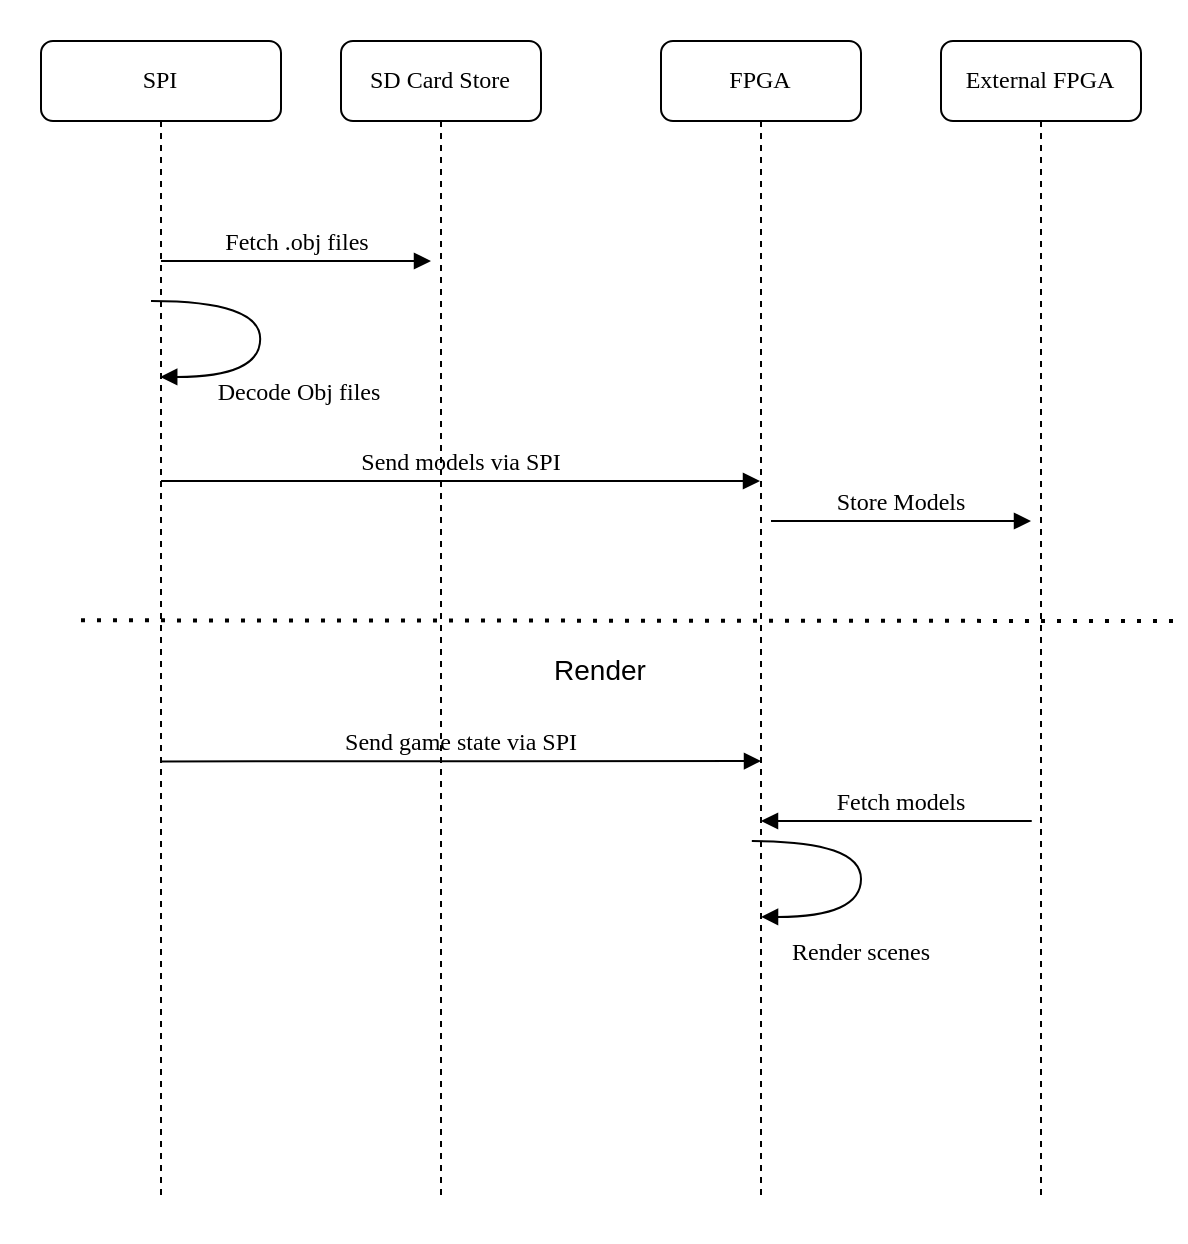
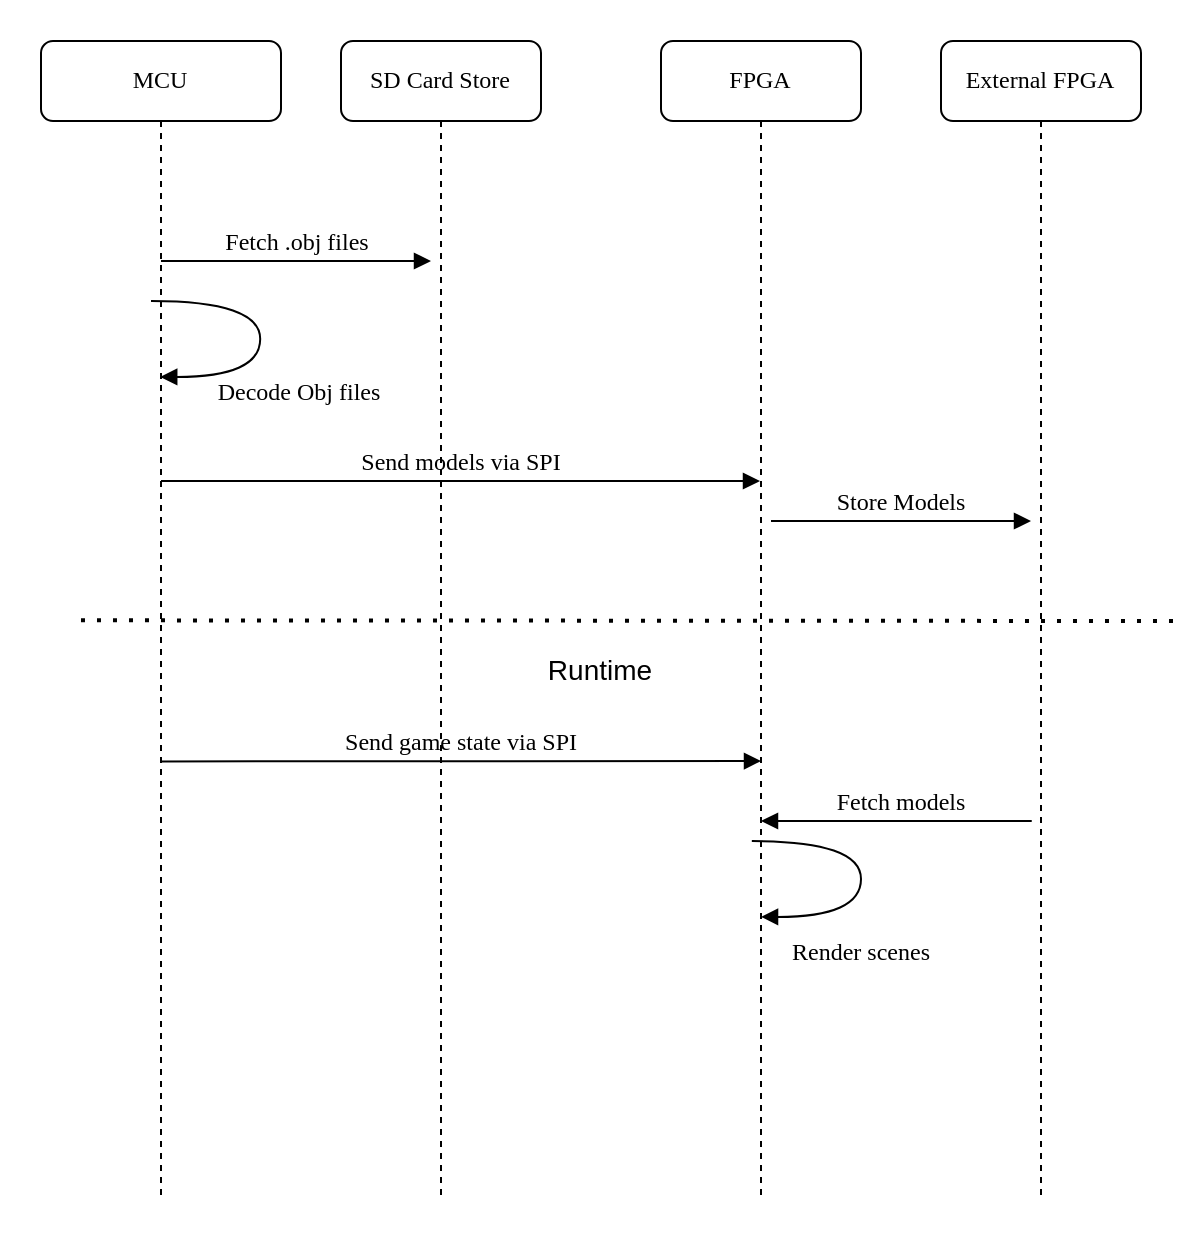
(161, 81) -> (161, 81)
(601, 671) -> (601, 671)
